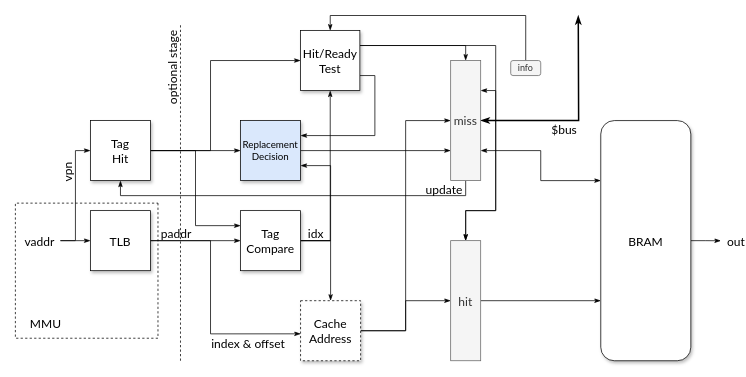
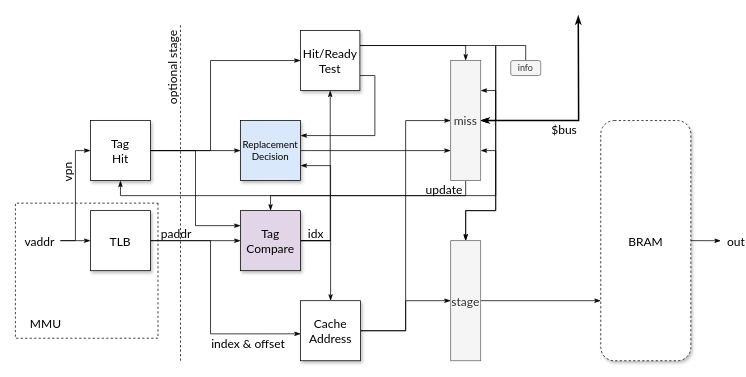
(439, 15) -> (512, 45)
(540, 171) -> (480, 195)
(270, 240) -> (270, 240)
(645, 240) -> (645, 240)
(465, 300) -> (465, 300)
(330, 330) -> (330, 330)
